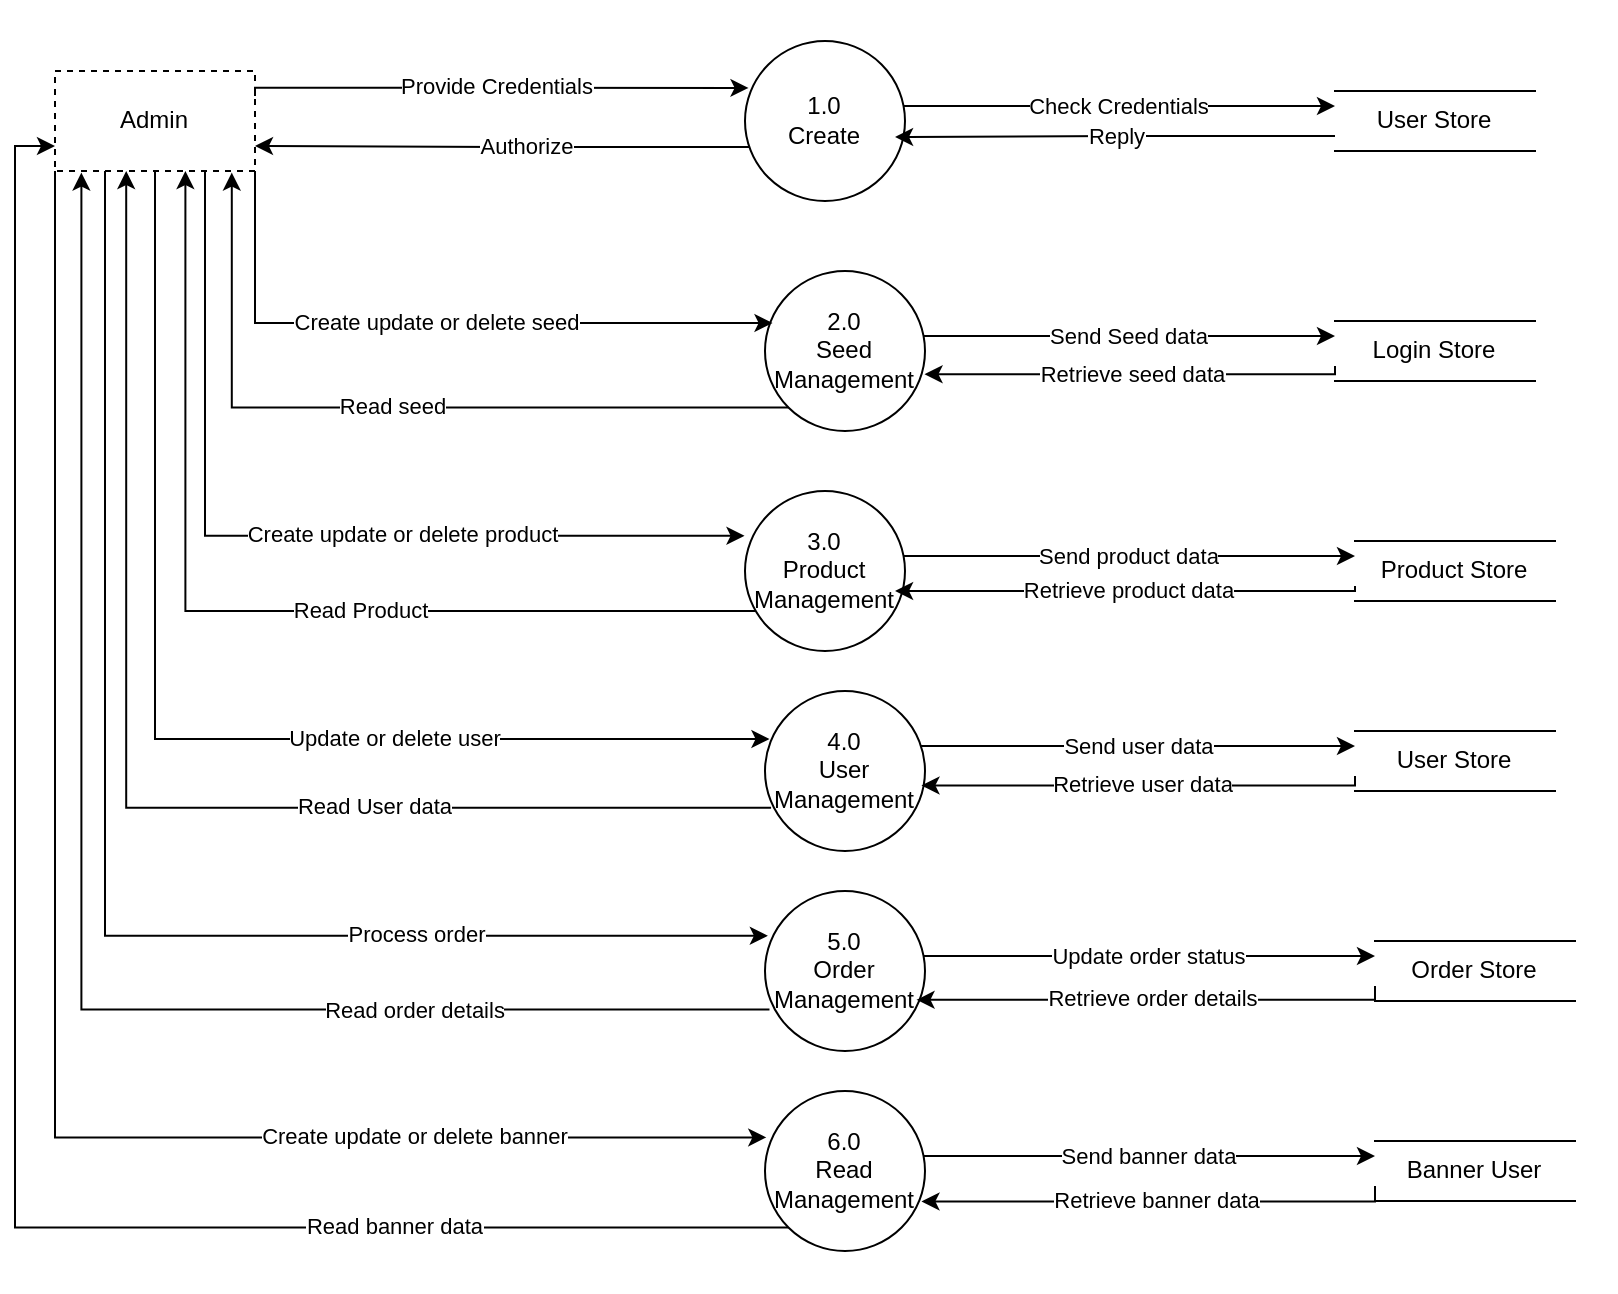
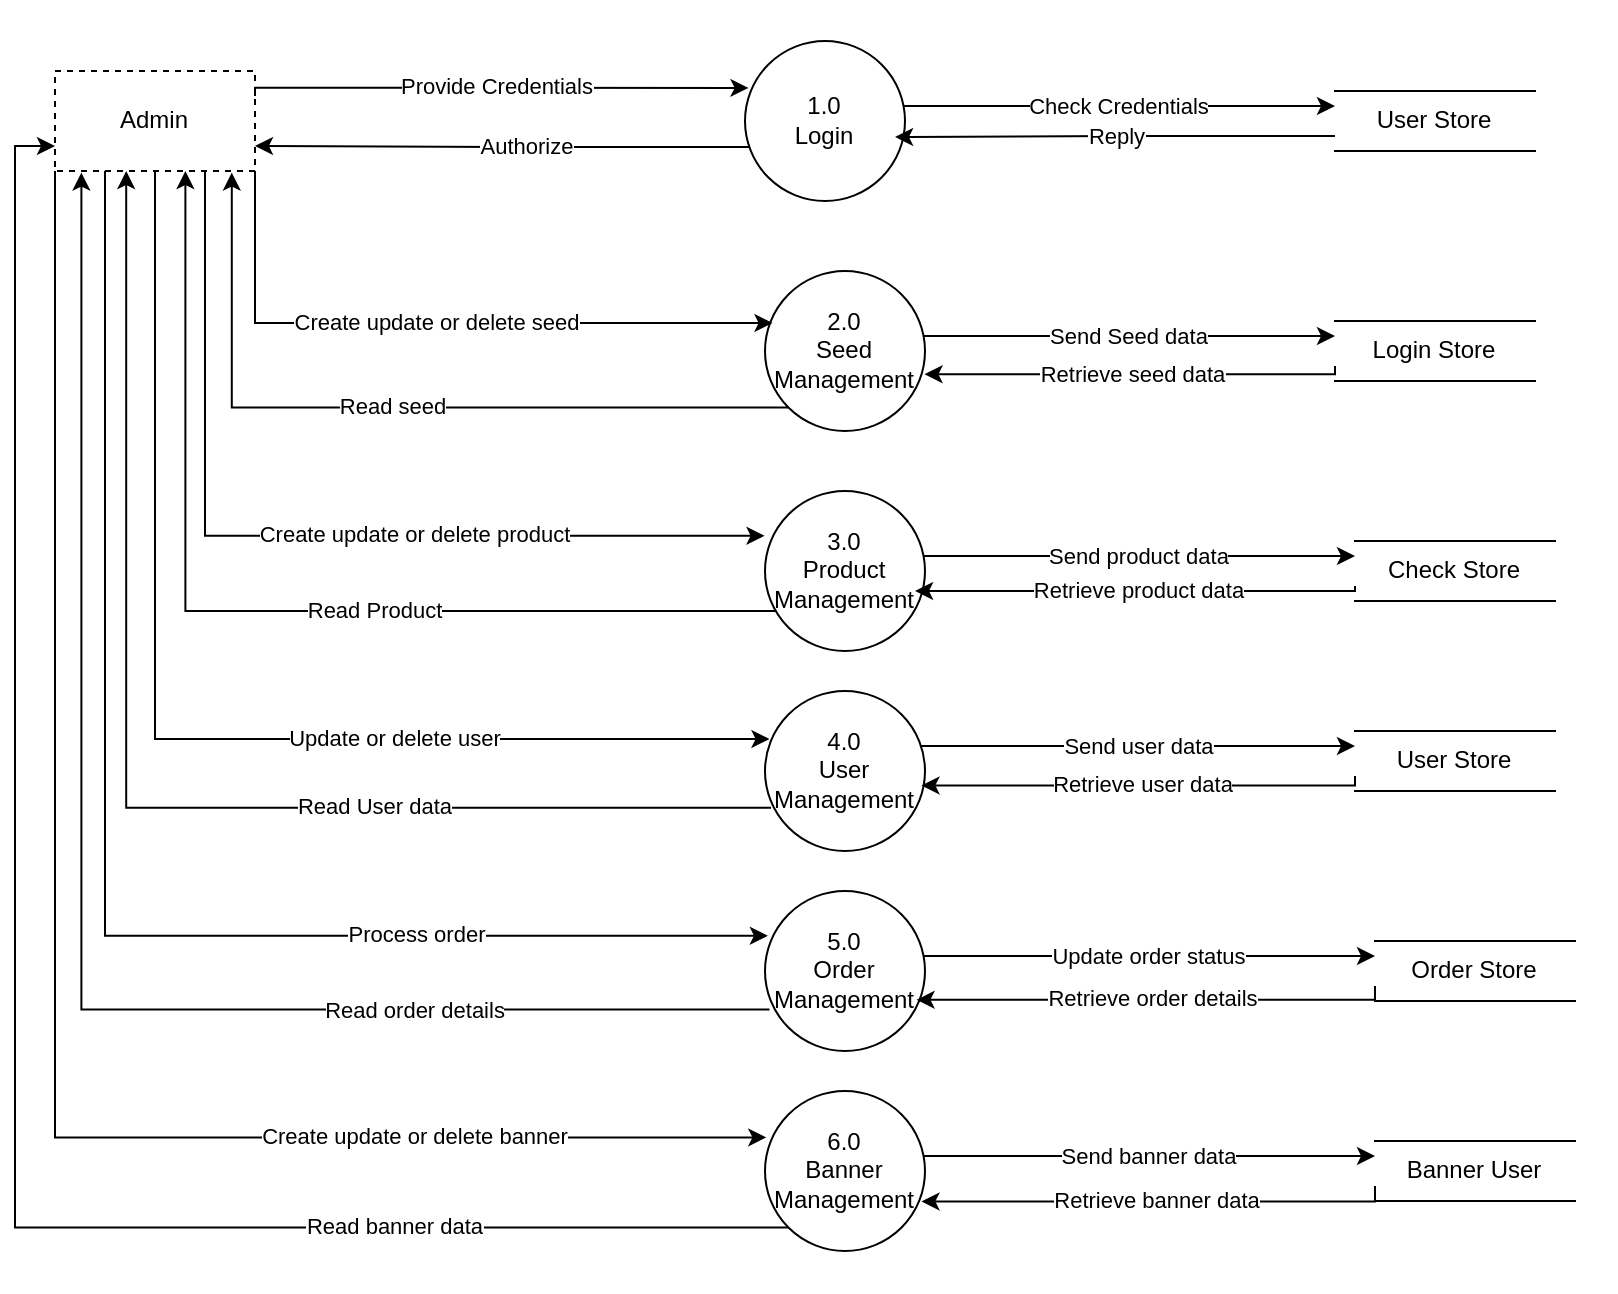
(825, 121) -> (825, 121)
(825, 571) -> (845, 571)
(1455, 571) -> (1455, 571)
(845, 1171) -> (845, 1171)
